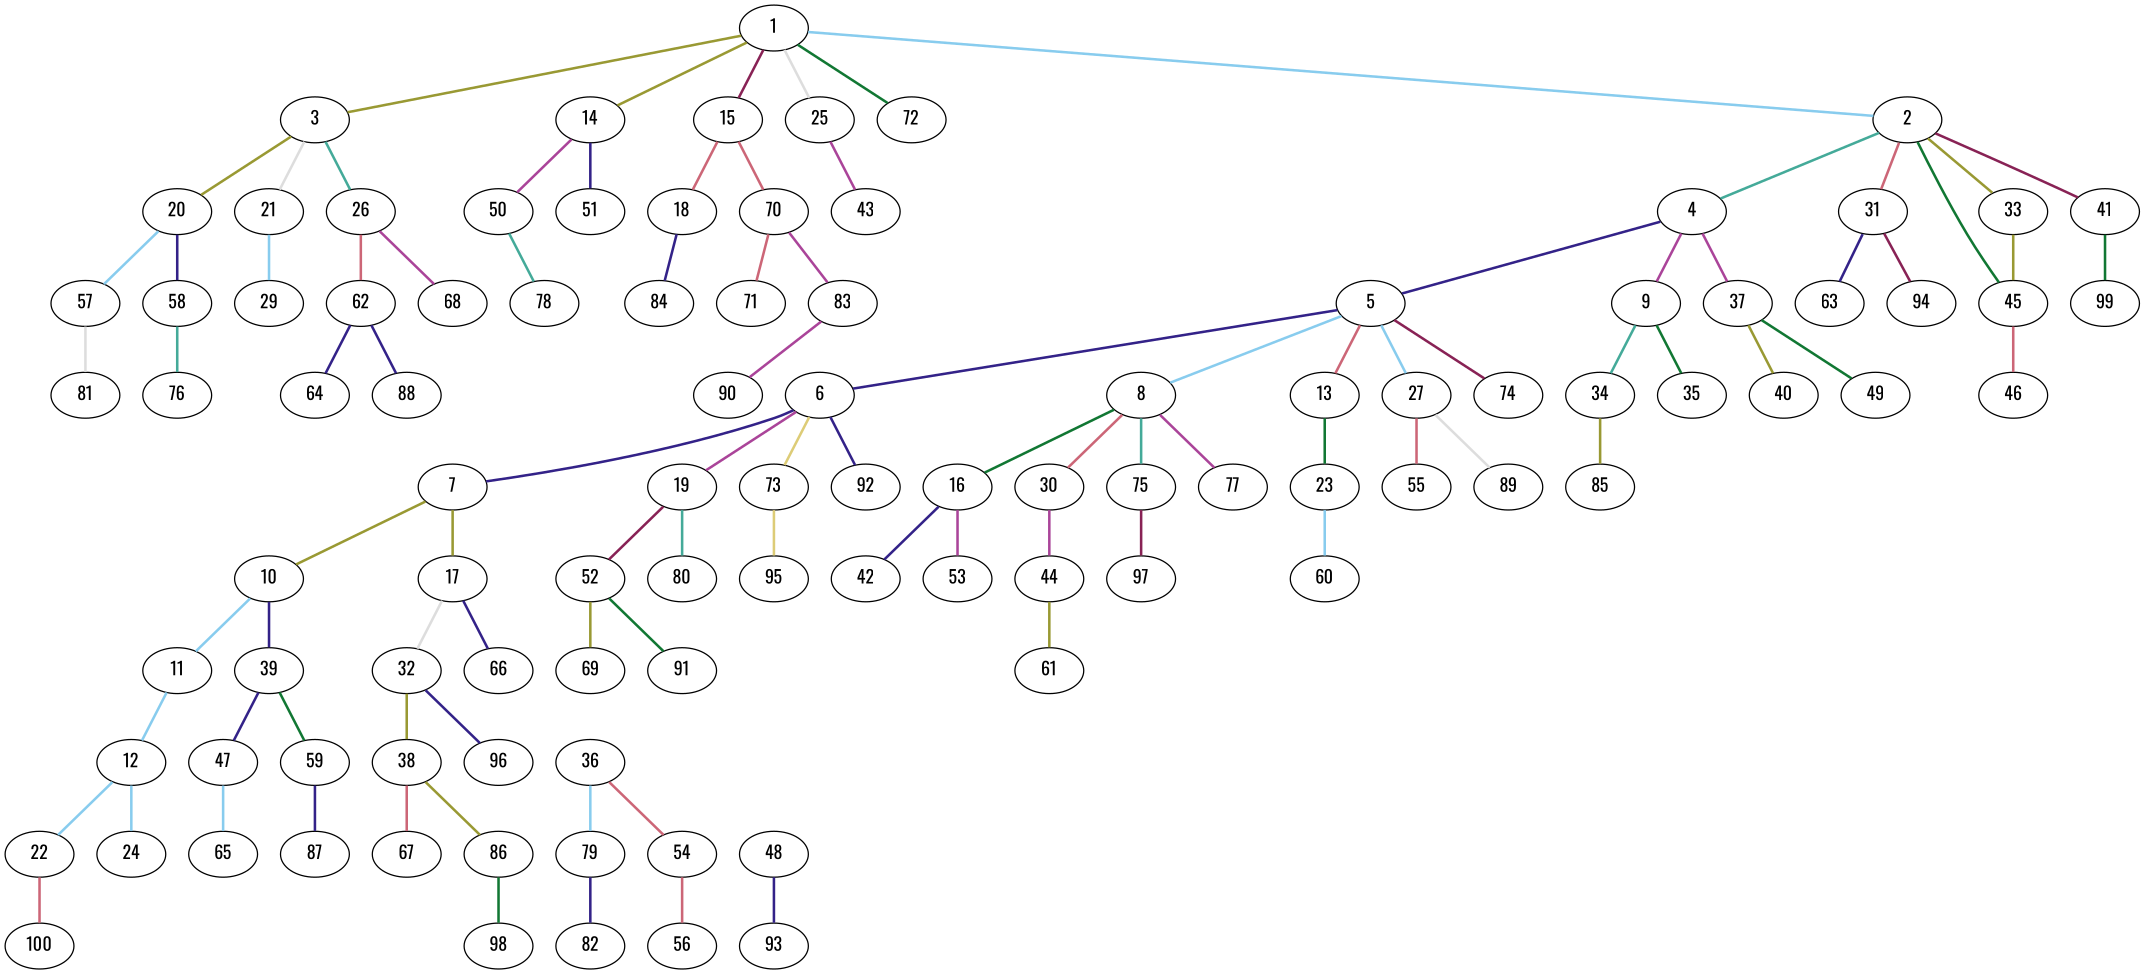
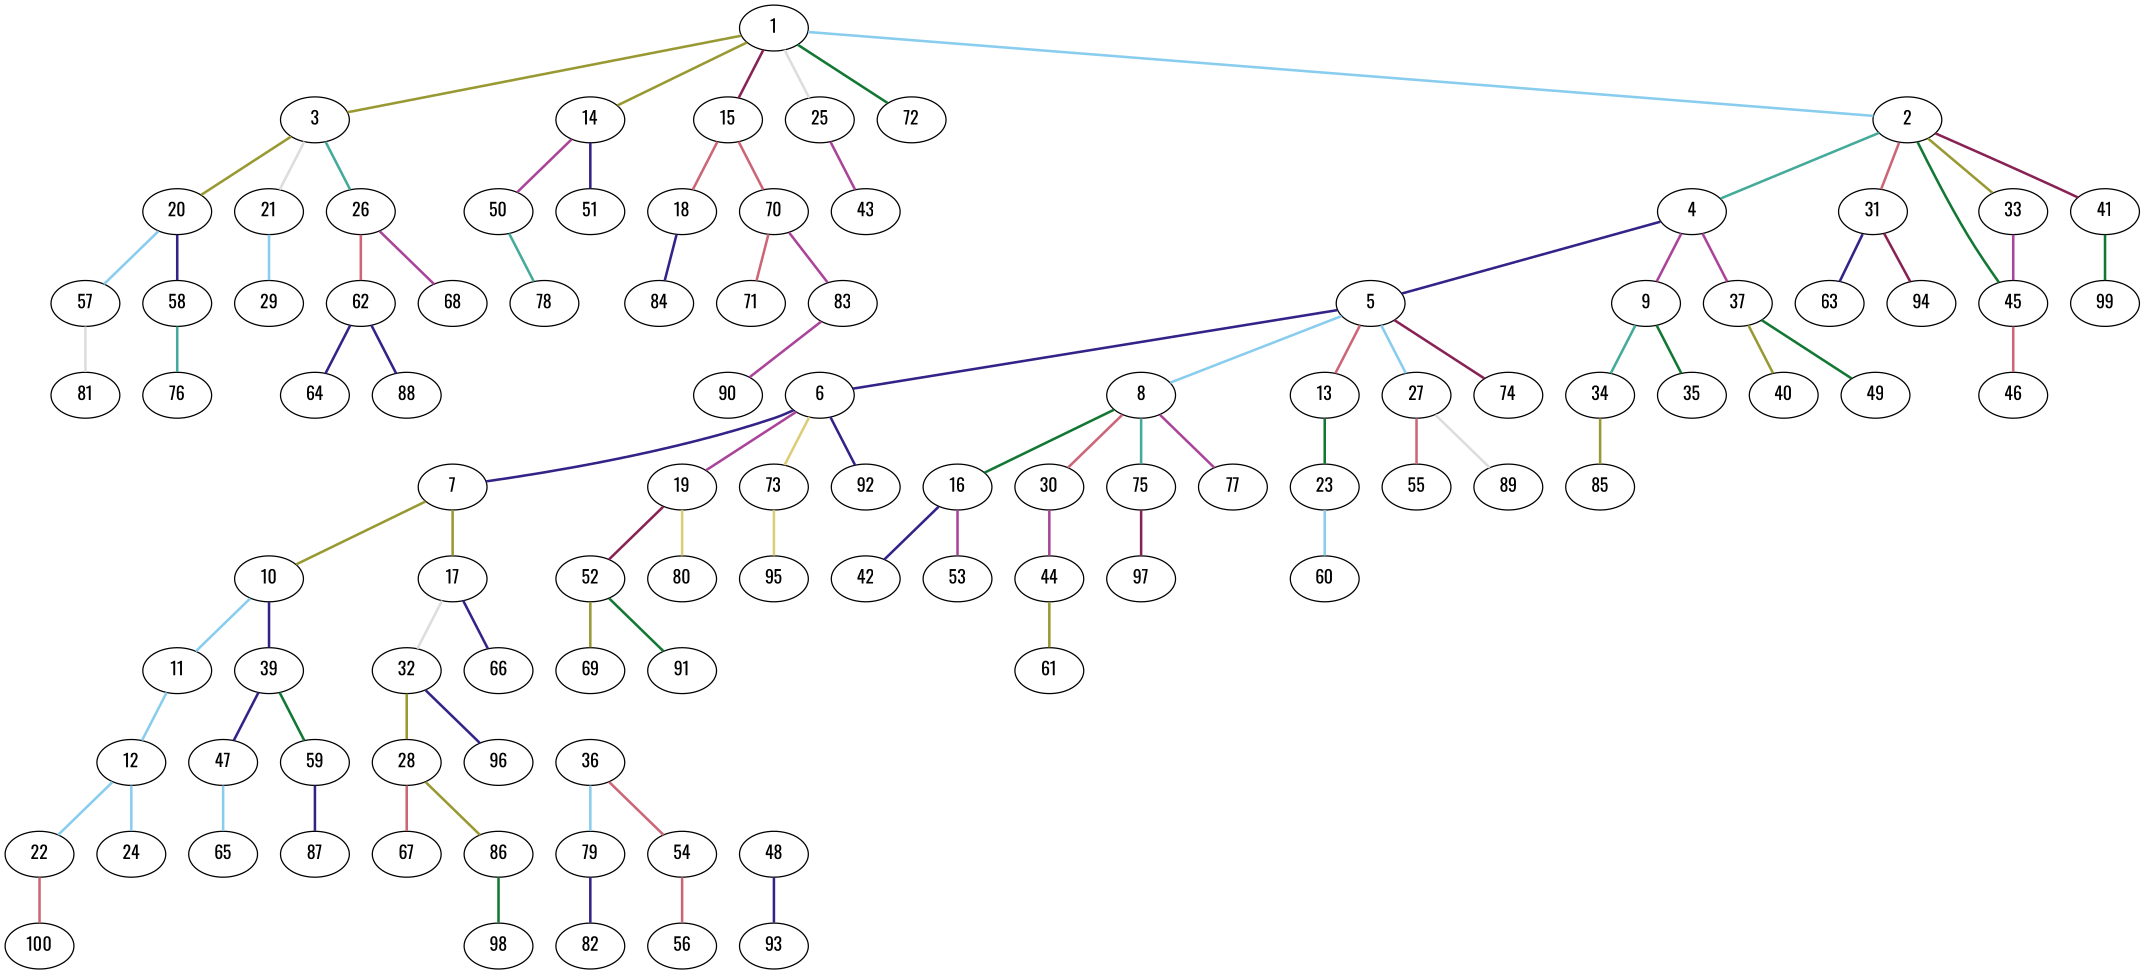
(2013, 257) -> (2013, 257)
(682, 533) -> (682, 533)
(407, 762) -> (407, 762)
